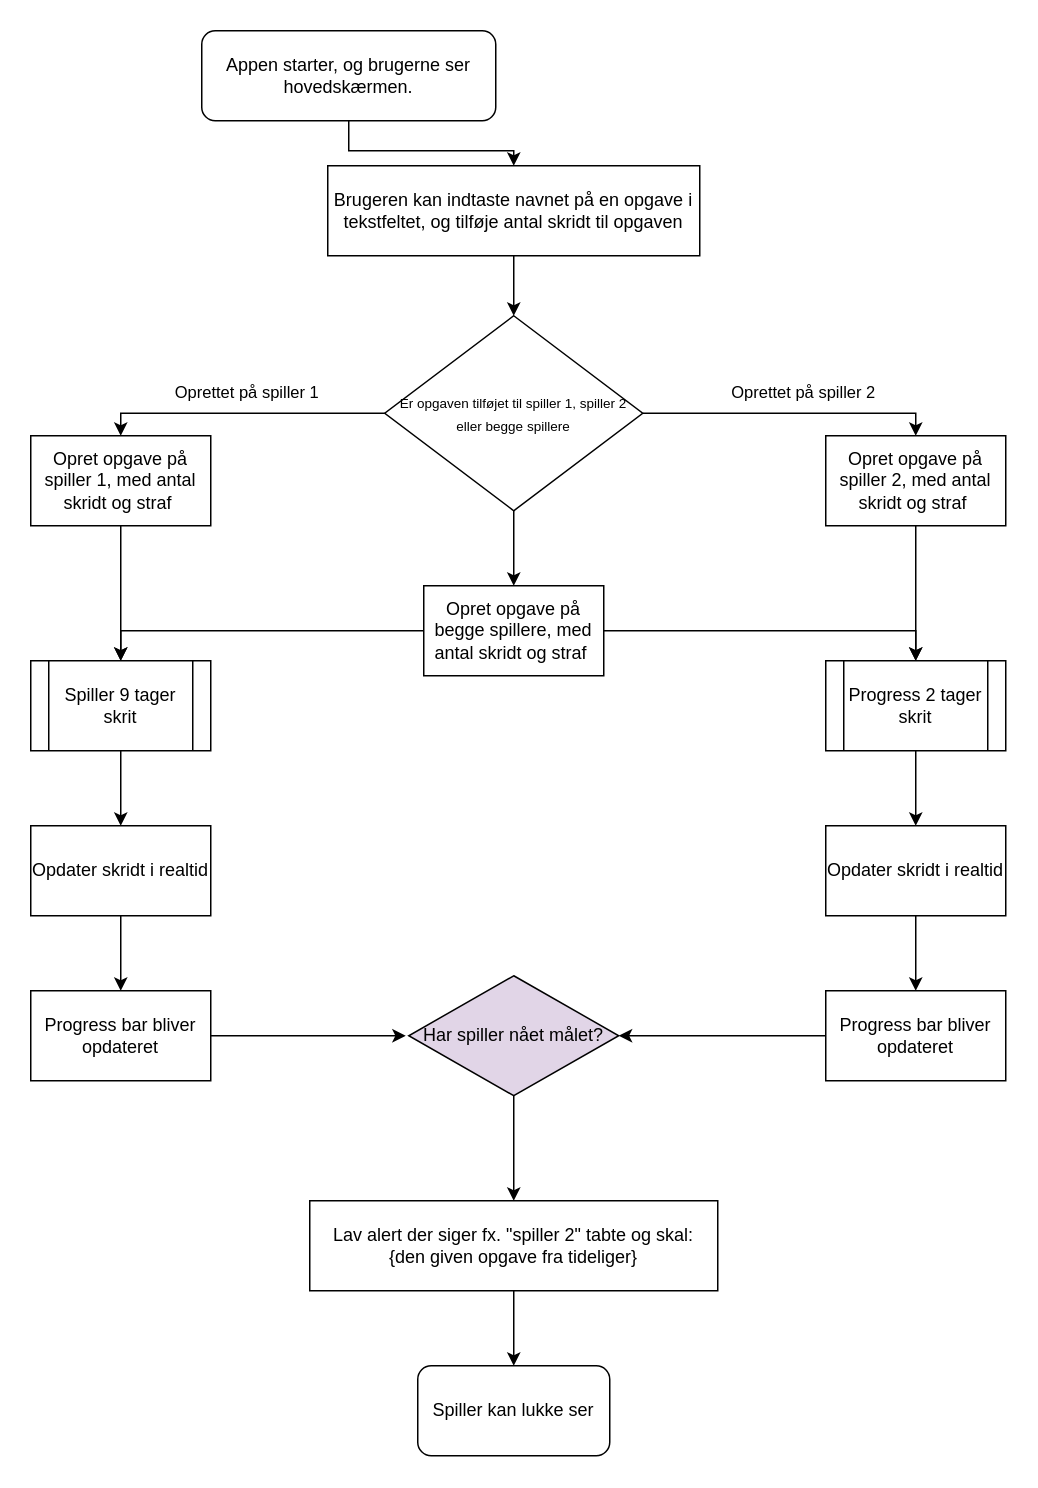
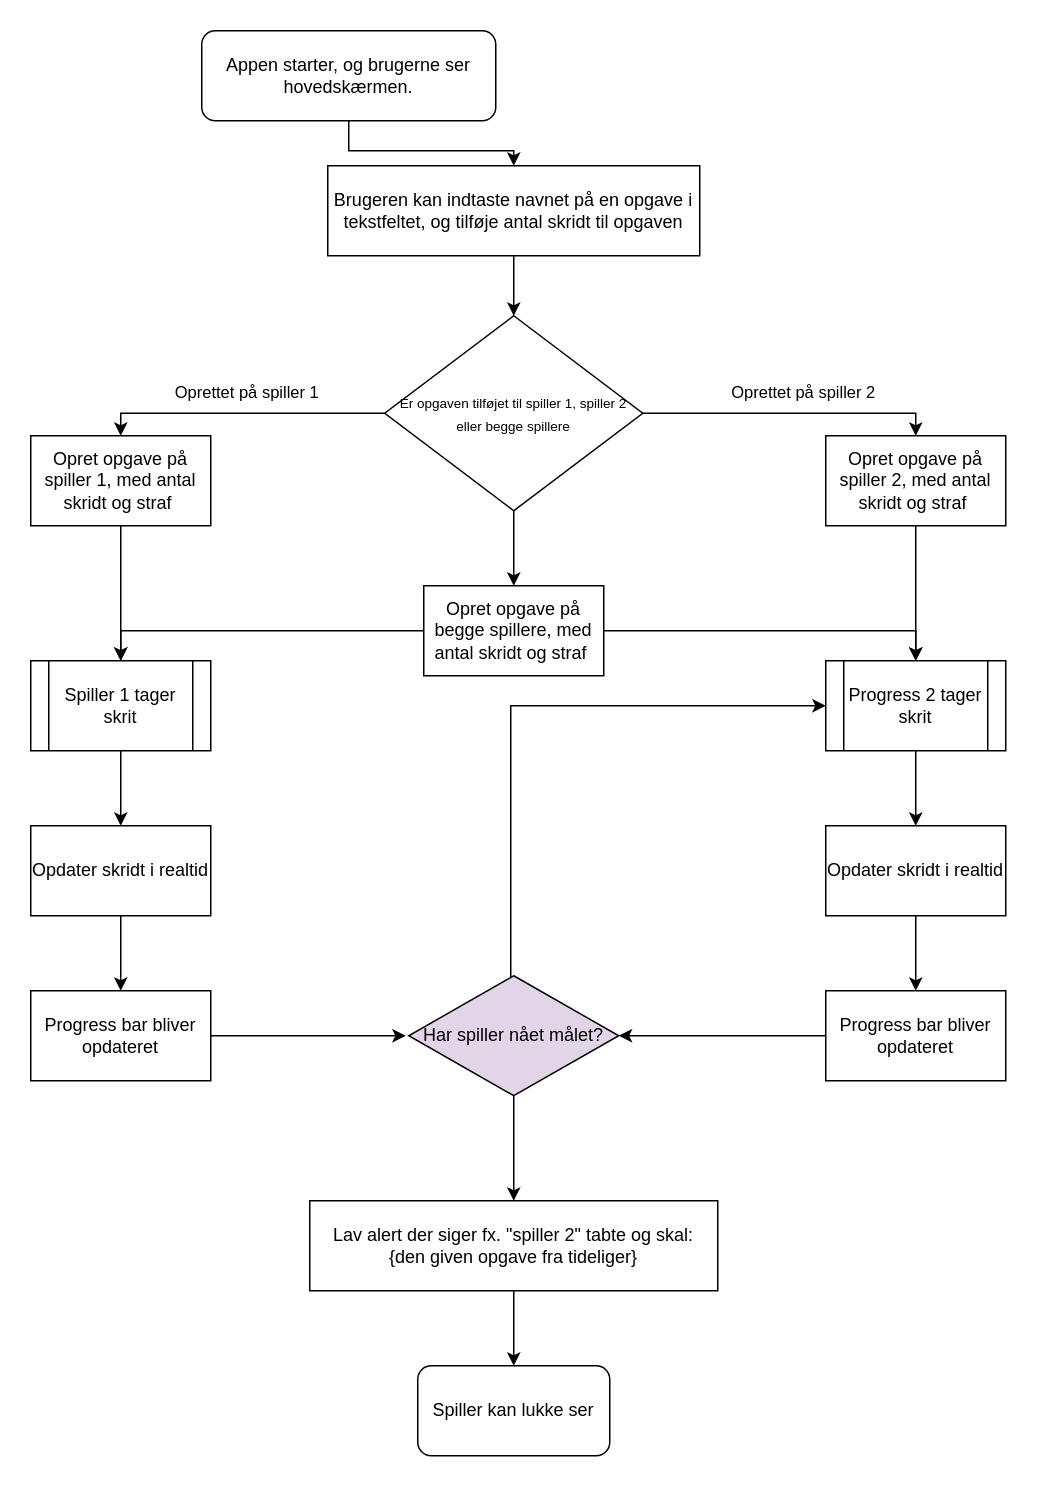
(121, 706) -> (121, 706)
none -> (528, 706)
